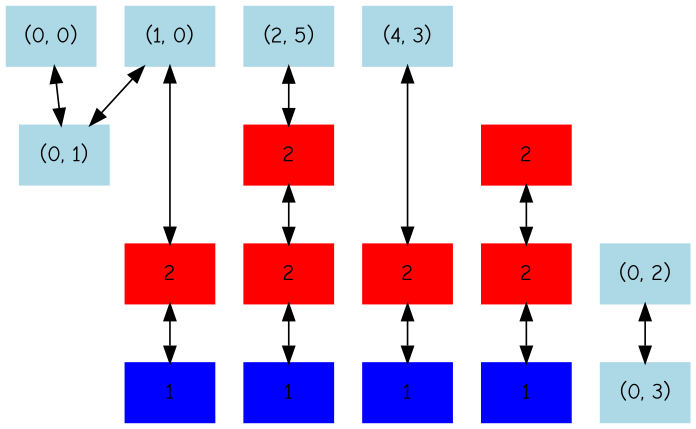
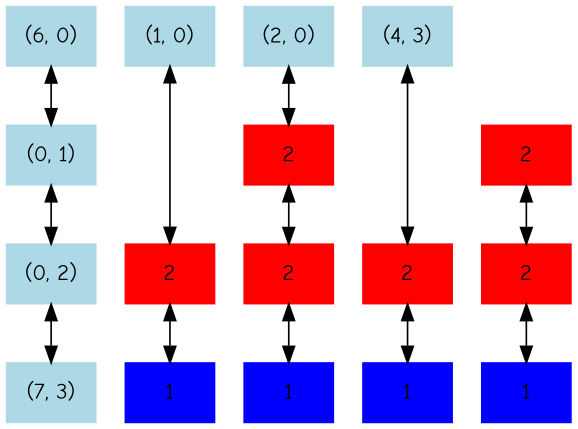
(51, 36) -> (51, 36)
(289, 36) -> (289, 36)
(117, 96) -> (51, 214)
(645, 393) -> (51, 393)
